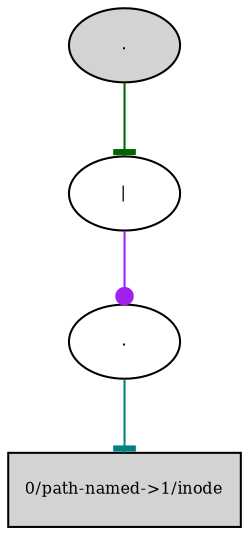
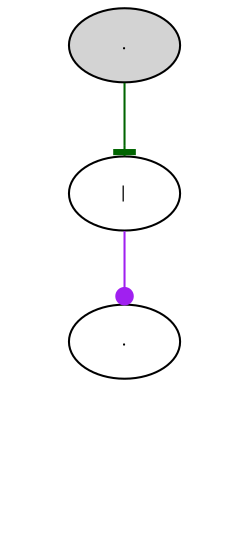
(125, 490) -> none
